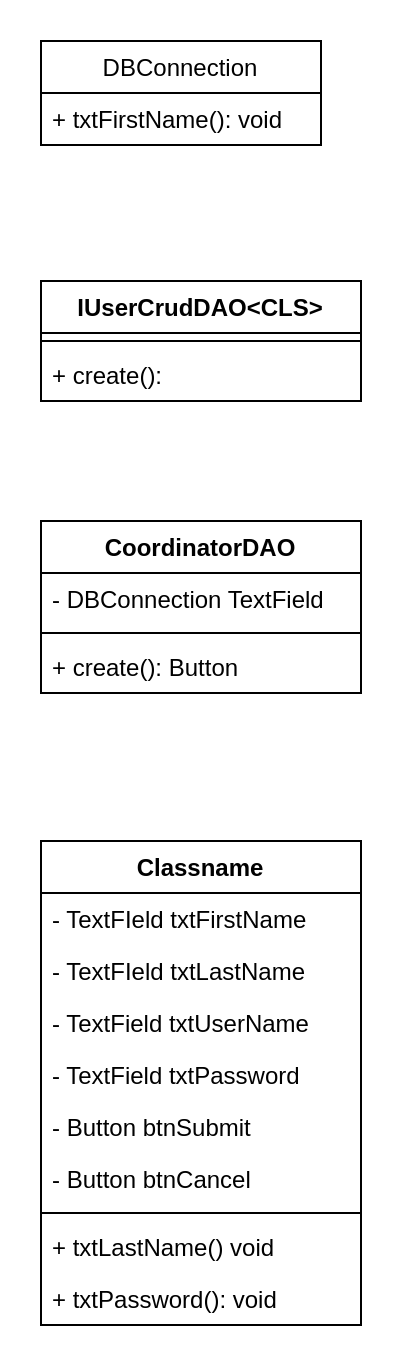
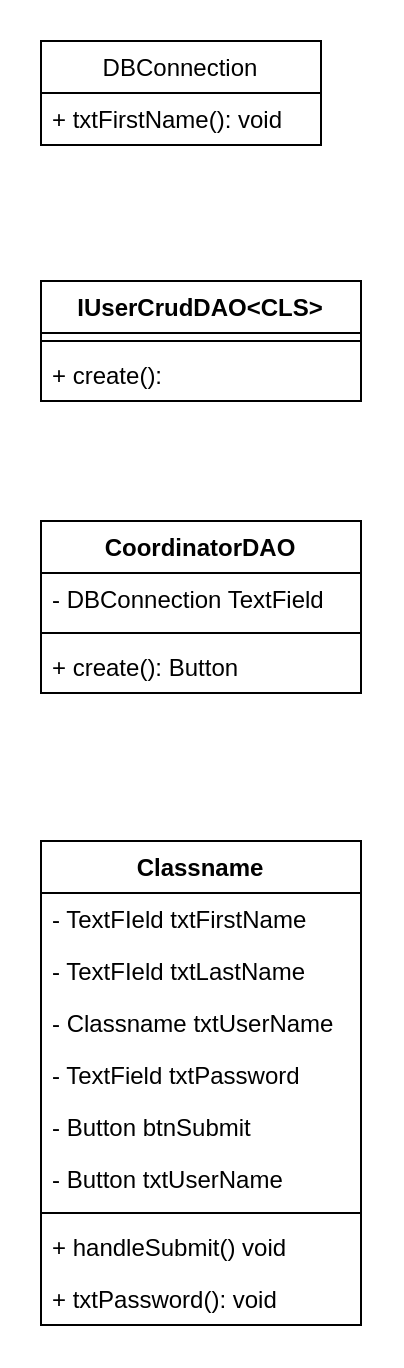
(194, 1024) -> (197, 1024)
(164, 1180) -> (180, 1180)
(177, 1248) -> (178, 1248)
